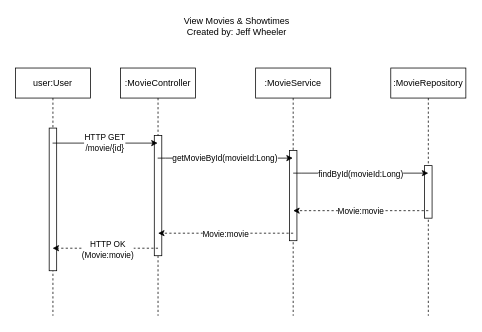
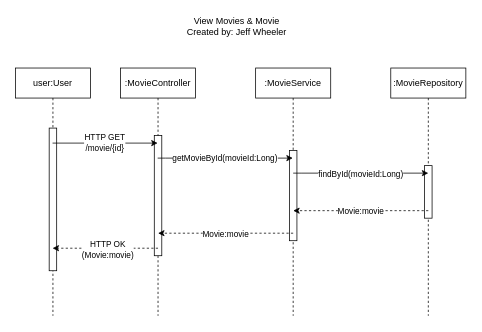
(237, 27) -> (237, 27)
